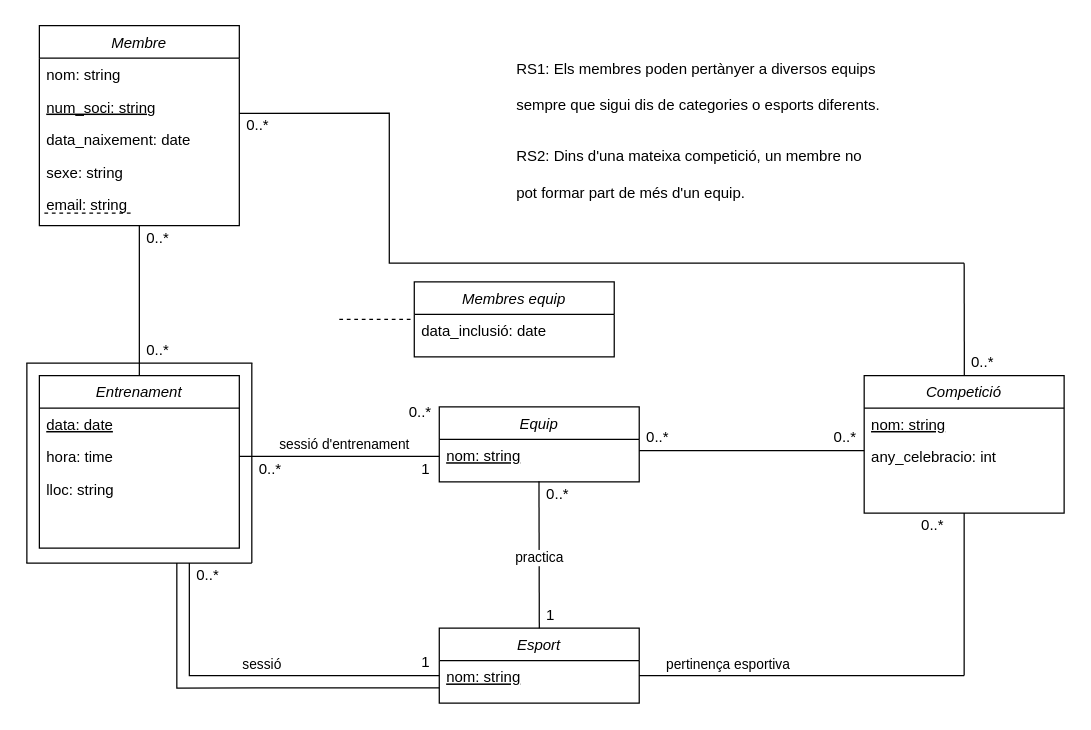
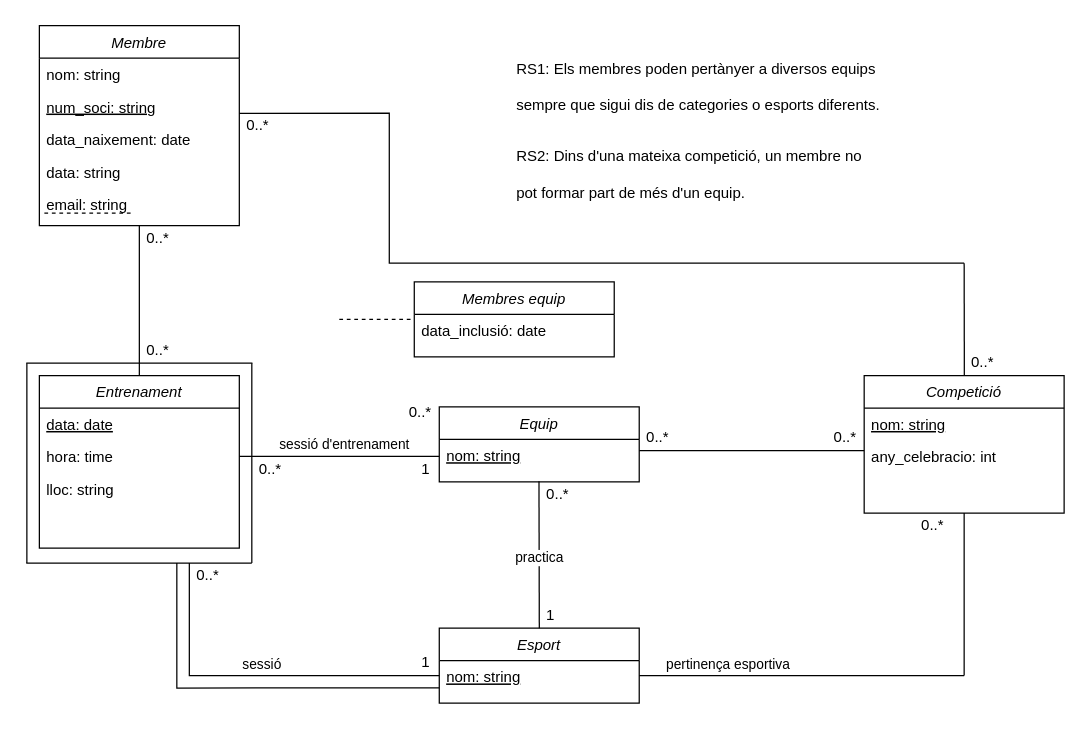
(91, 173) -> (91, 173)
